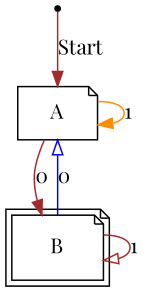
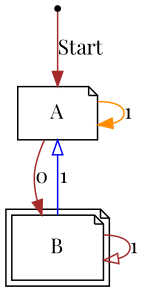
(64, 177) -> (64, 177)
